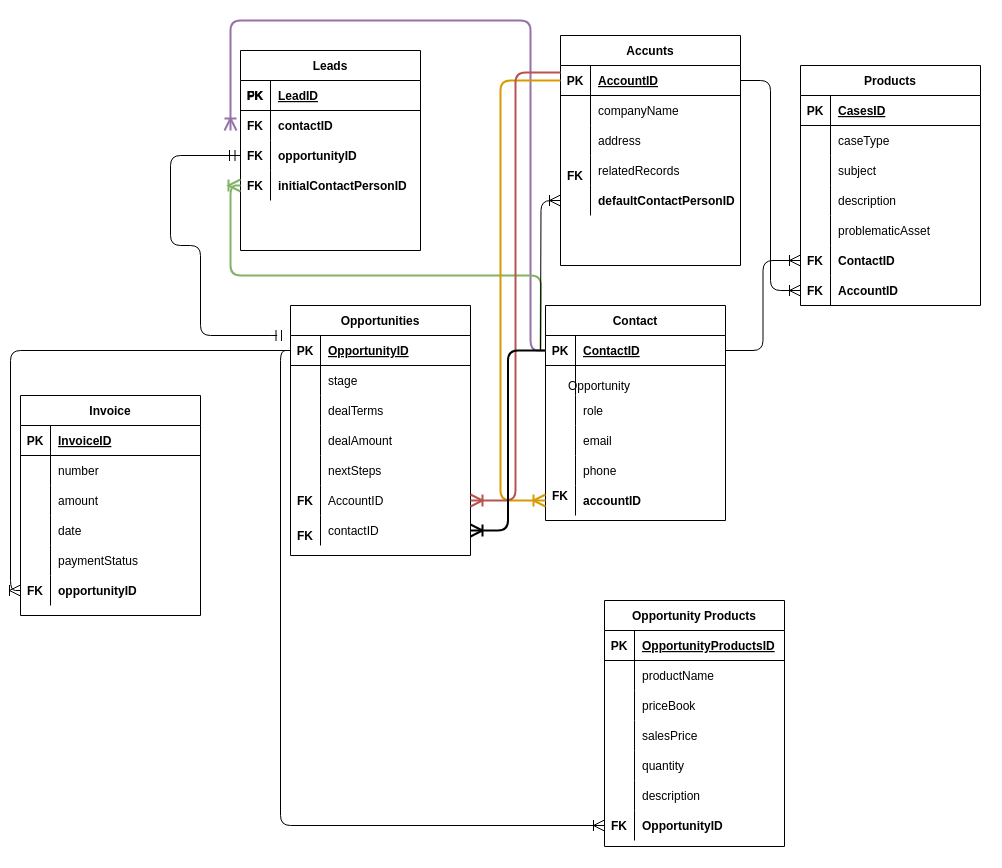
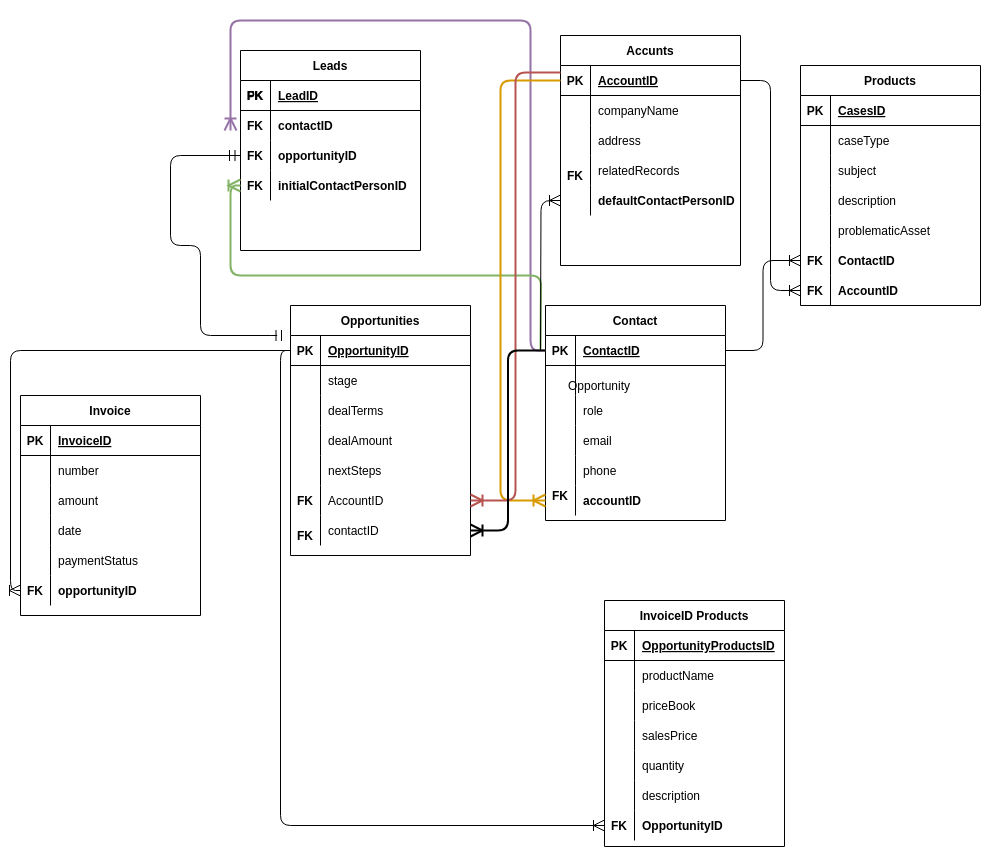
(694, 616) -> (694, 616)
